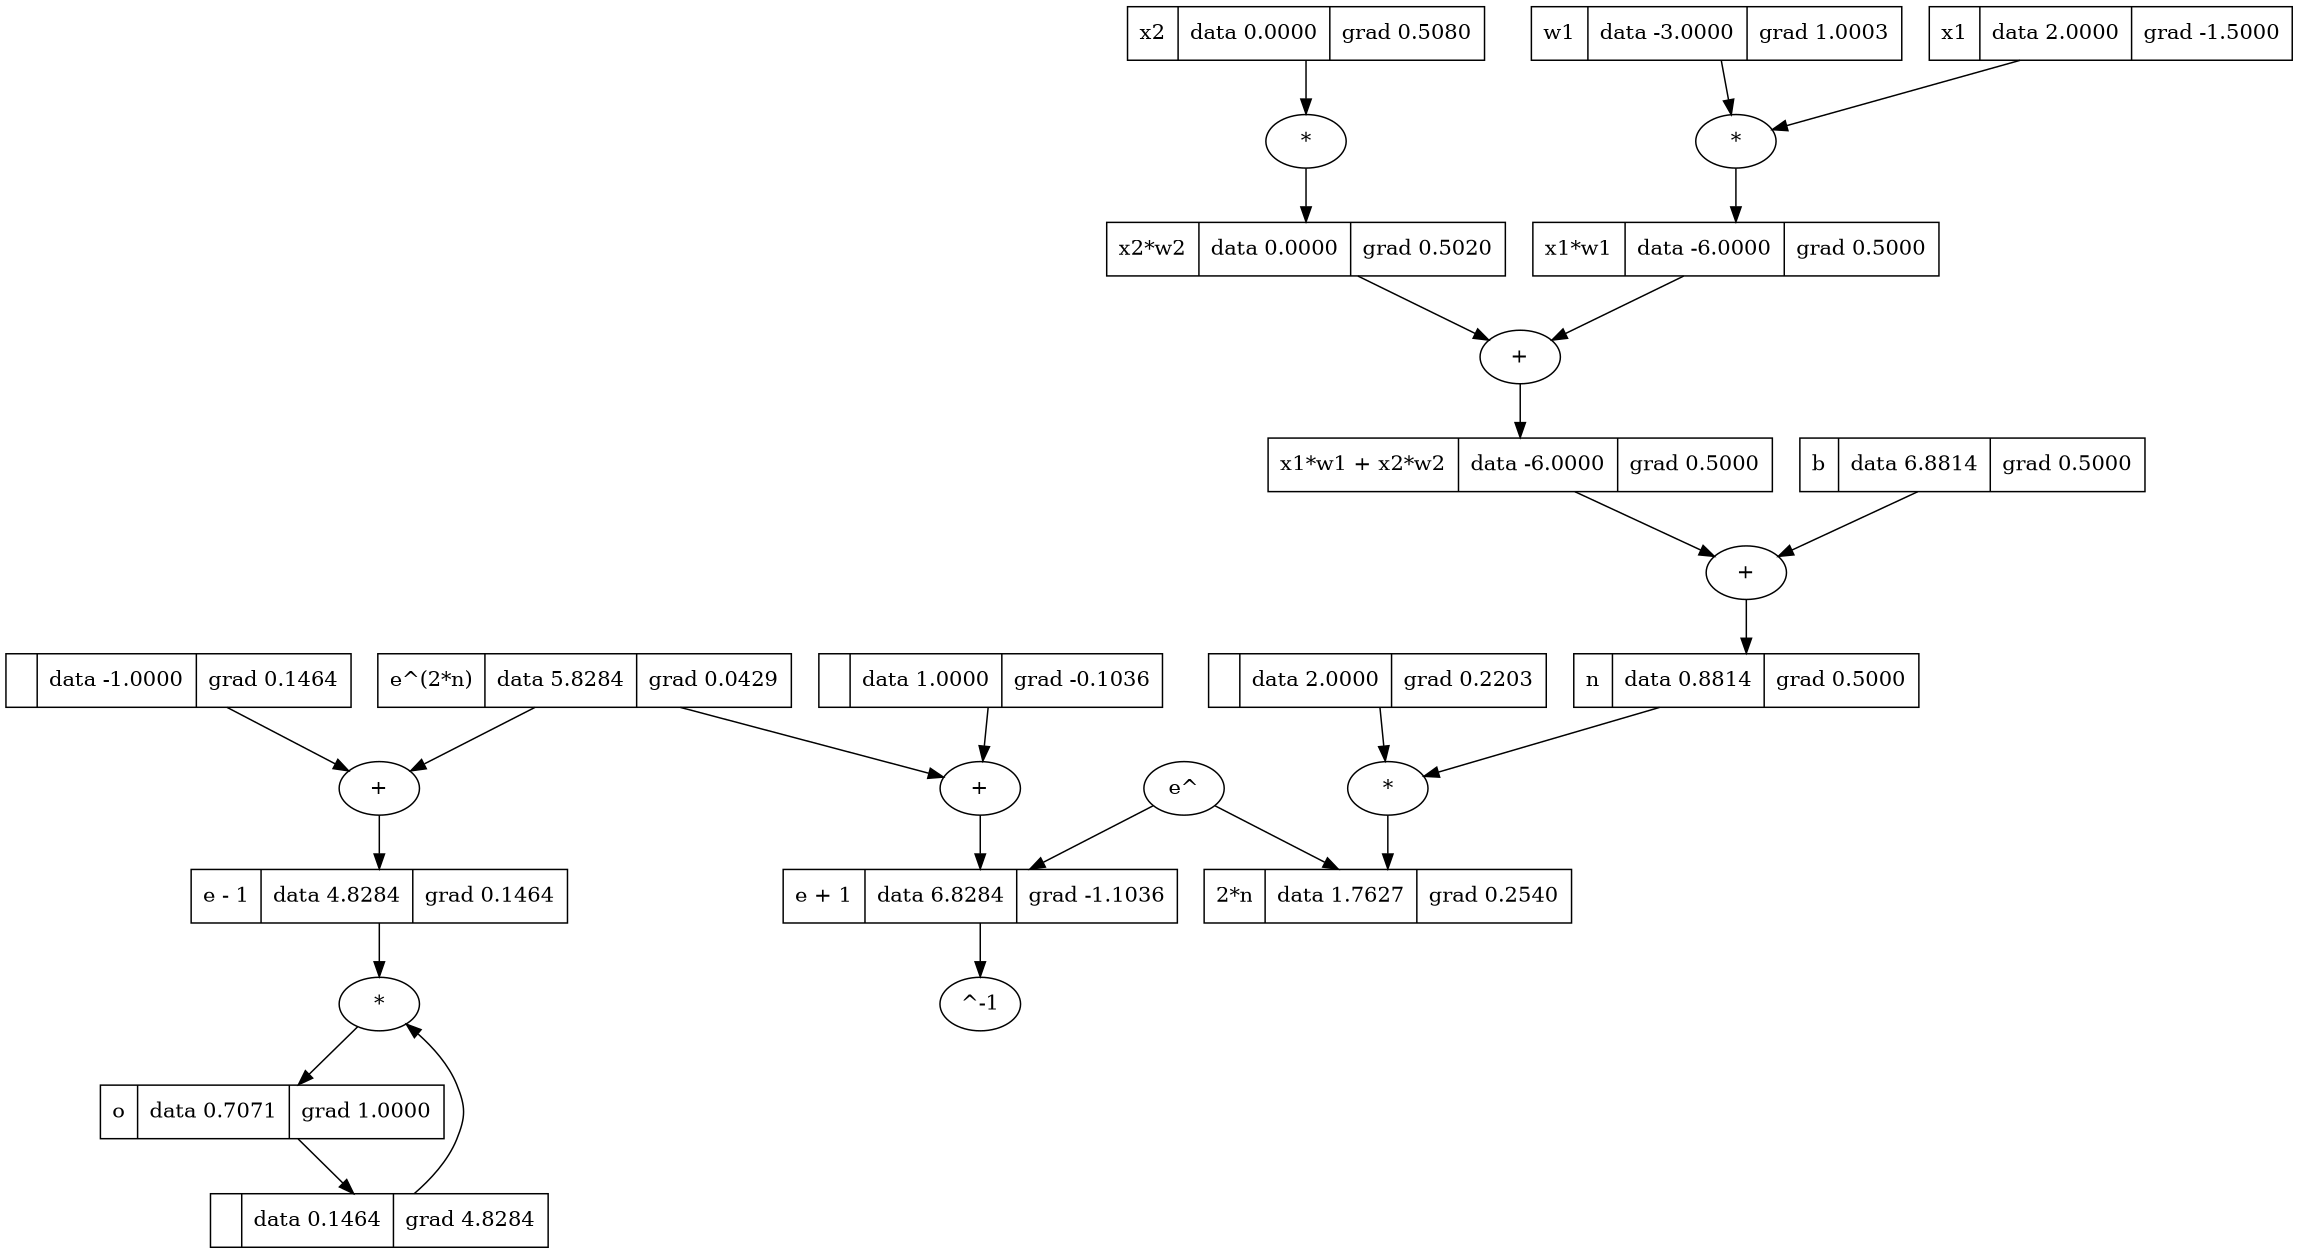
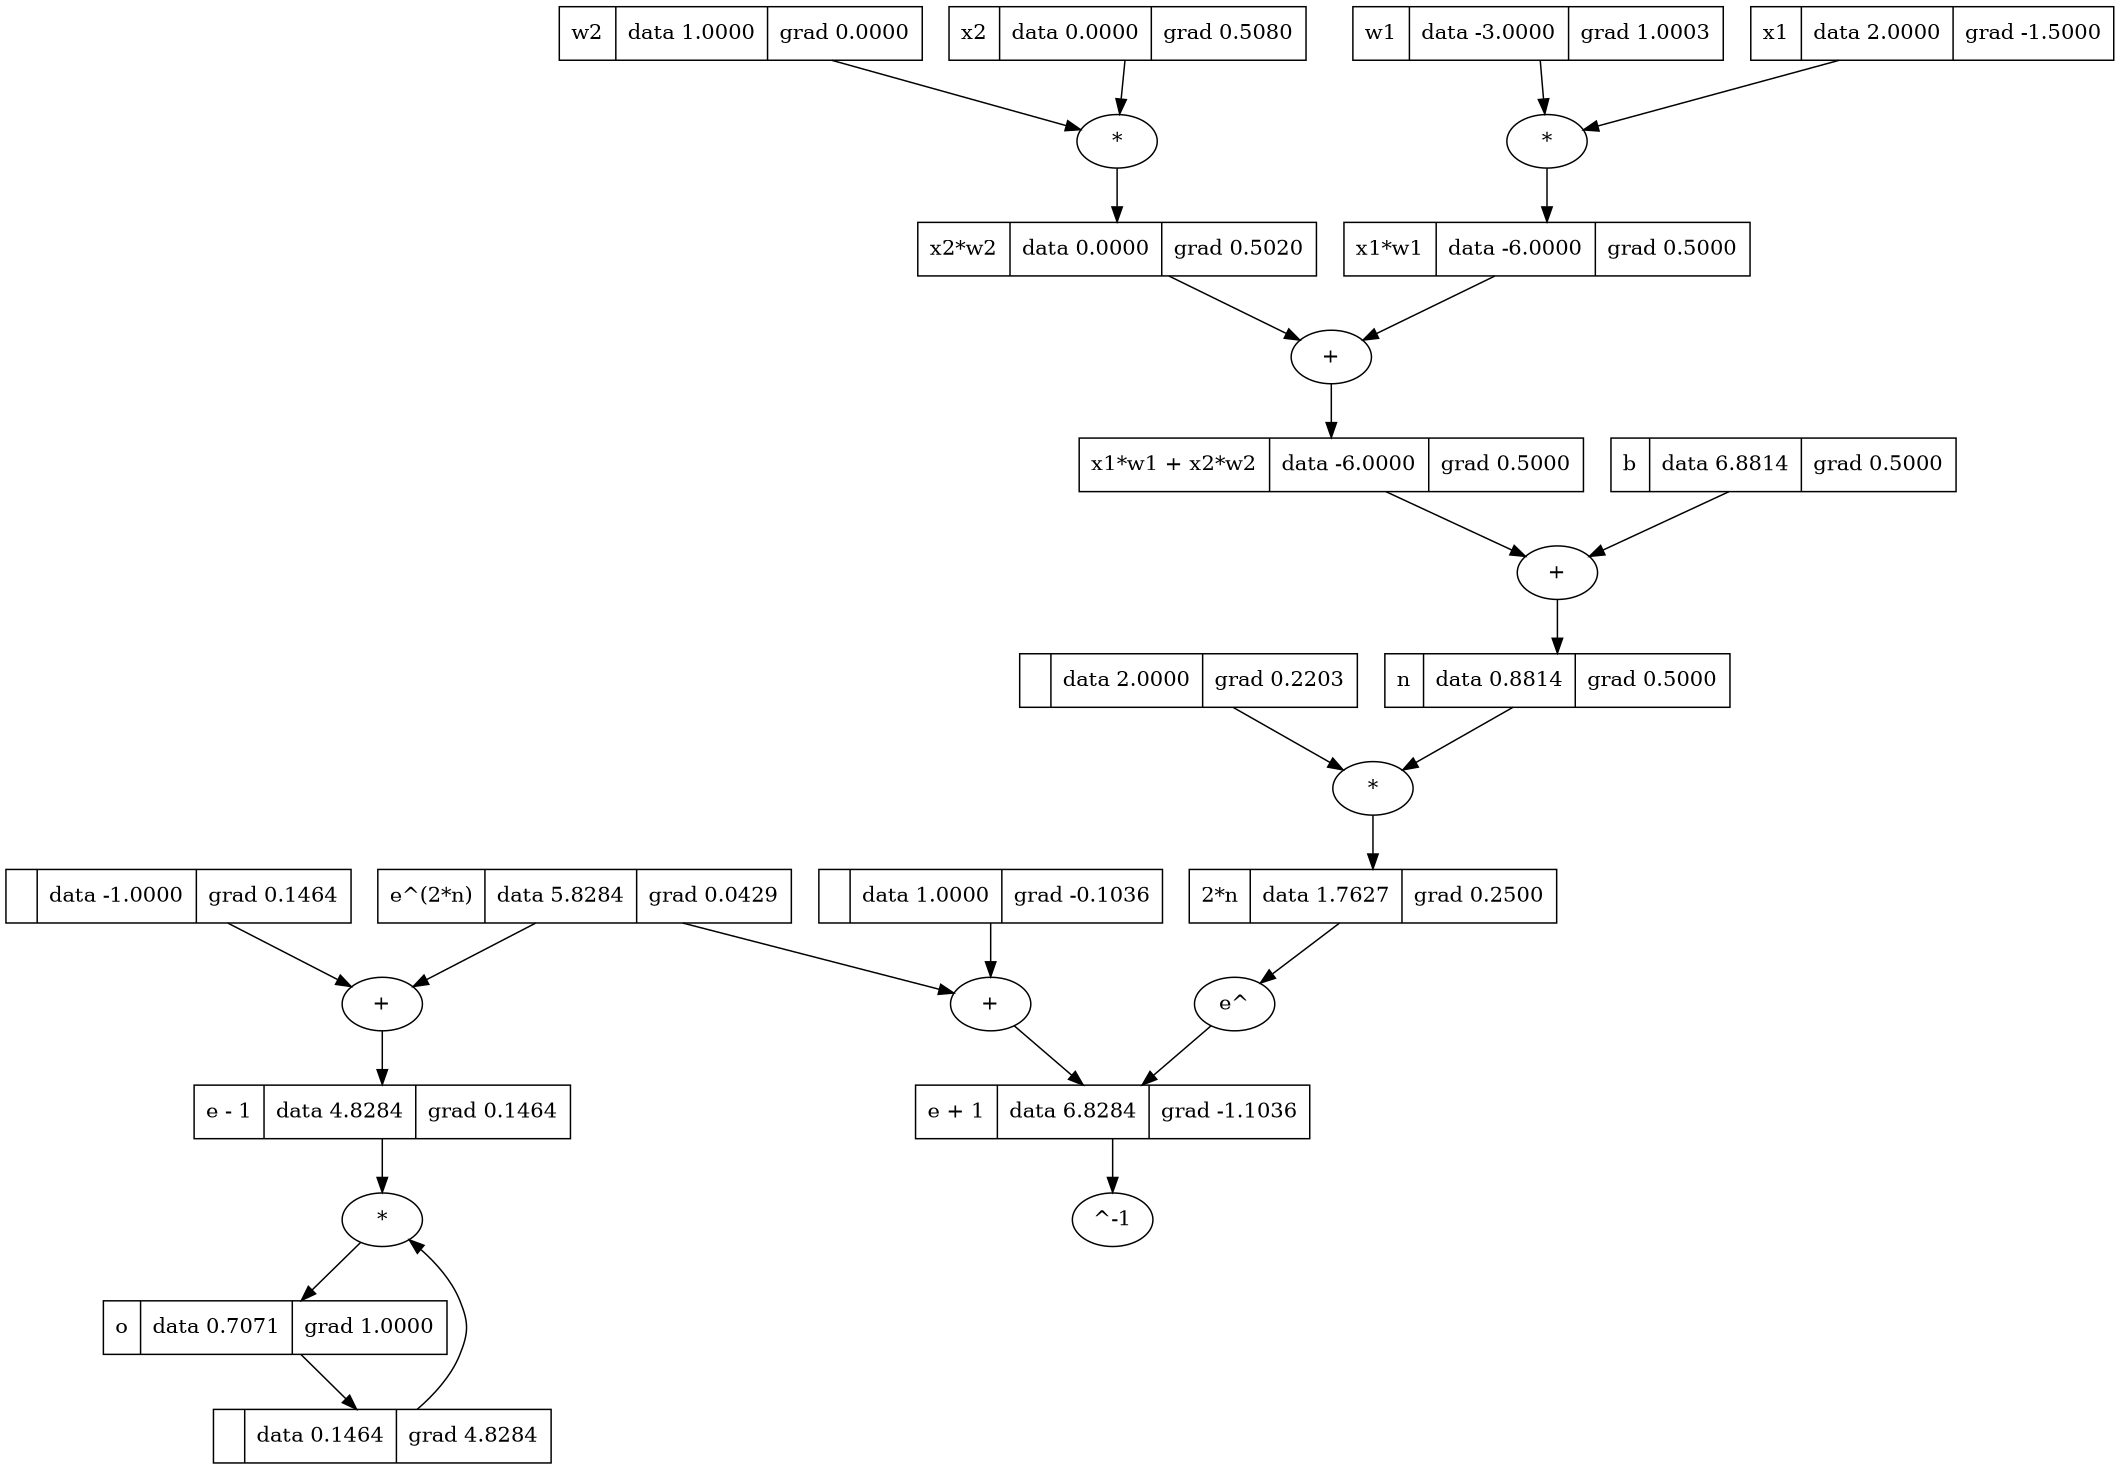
none -> (741, 33)
(1270, 834) -> (1306, 948)
(1494, 895) -> (1479, 895)
